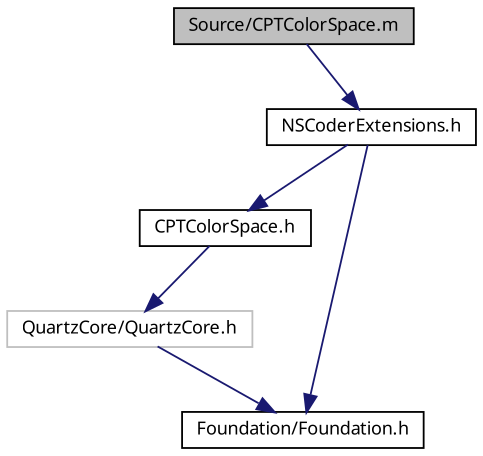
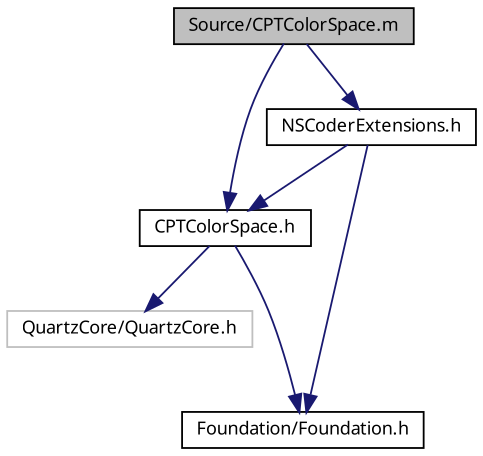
none -> (249, 115)
(208, 375) -> (271, 318)
